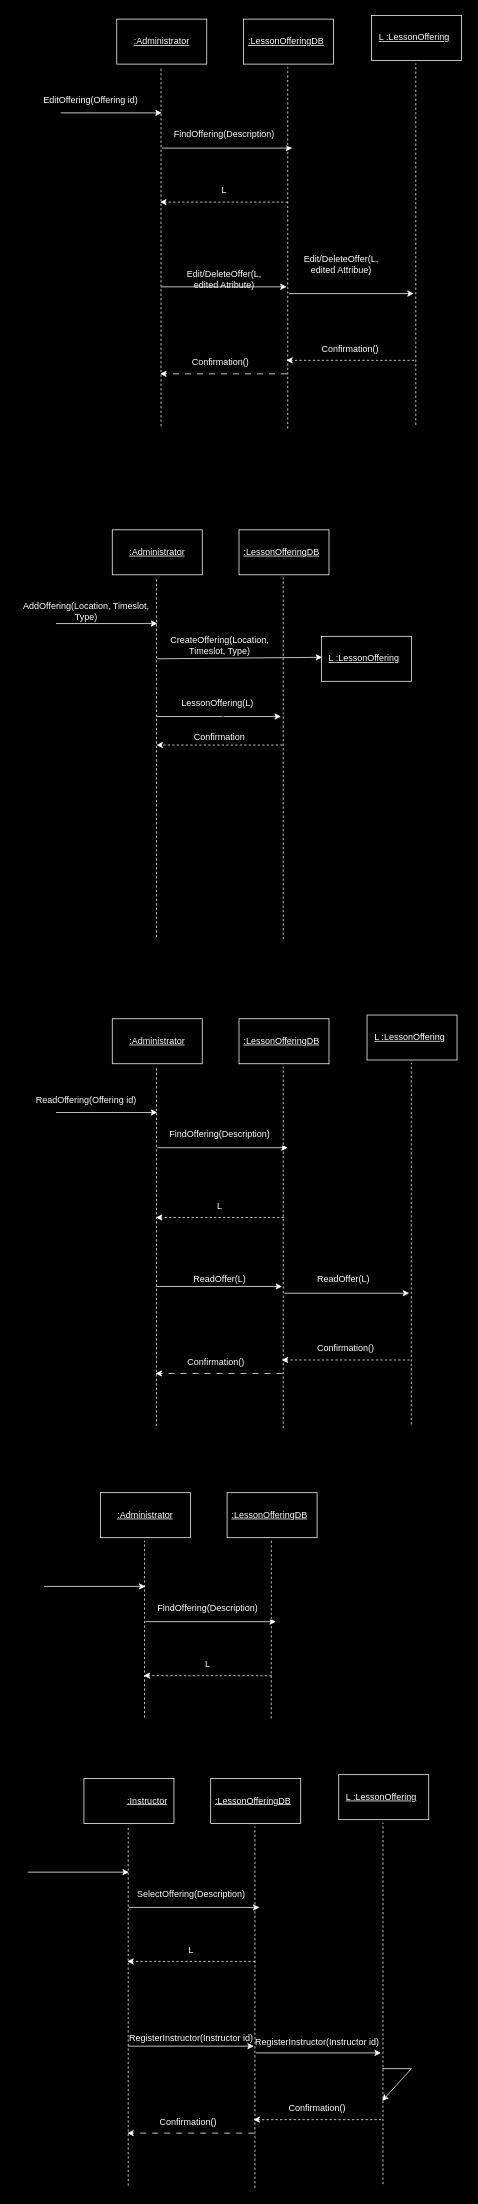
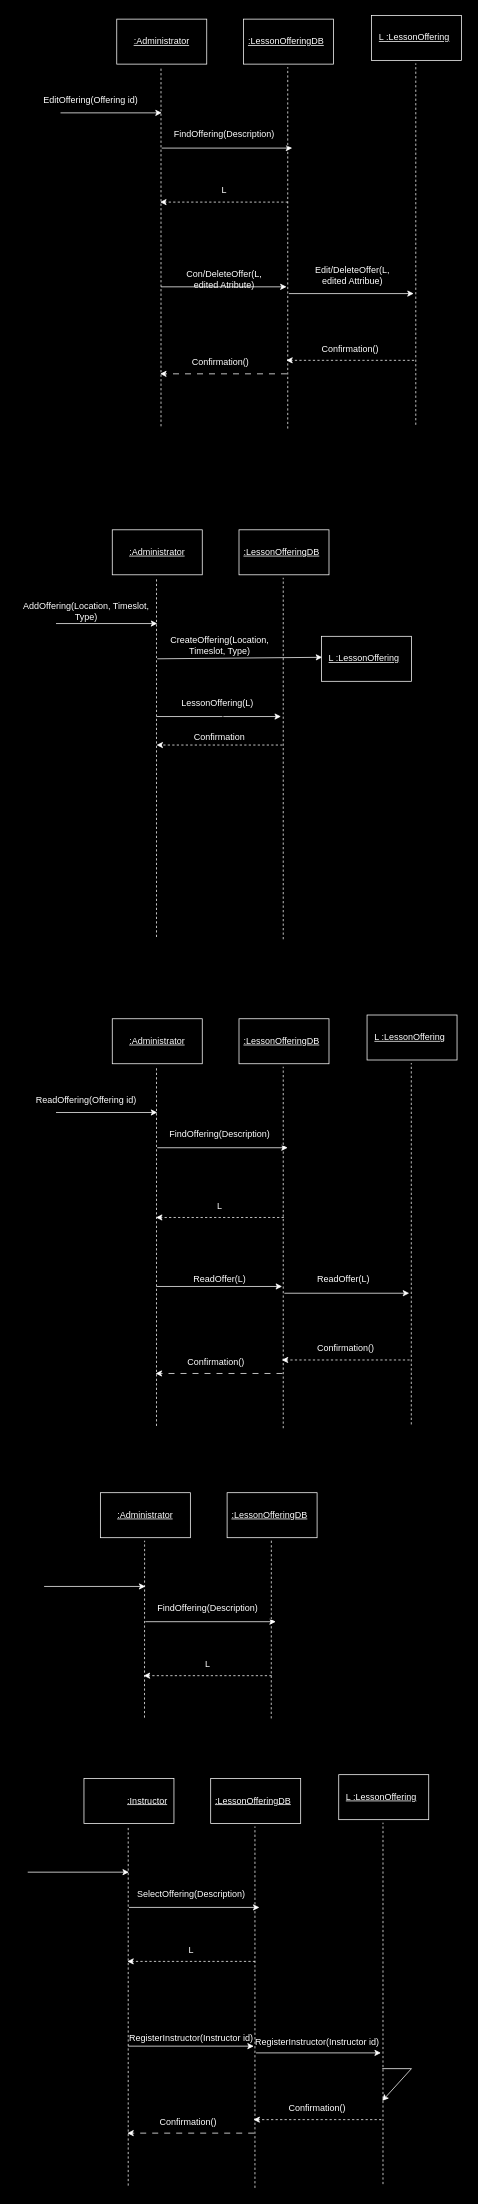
(341, 264) -> (353, 276)
(224, 279) -> (224, 279)
